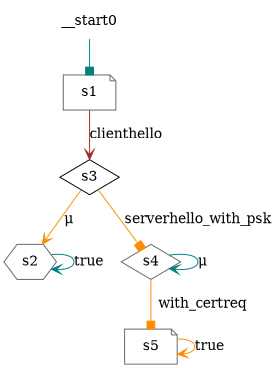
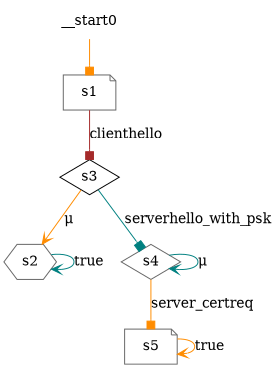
(90, 52) -> (90, 52)
(90, 130) -> (90, 130)
(117, 215) -> (117, 215)
(203, 304) -> (203, 304)
